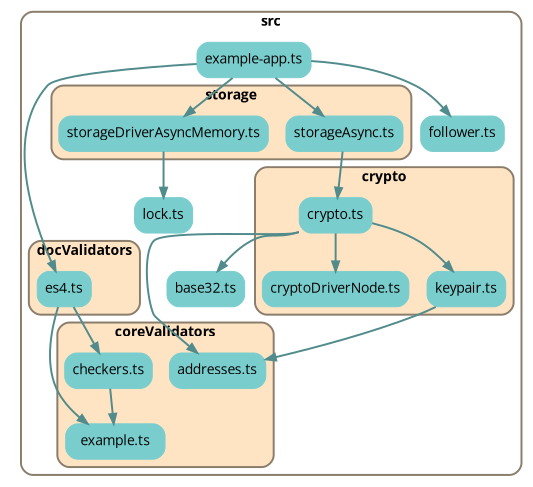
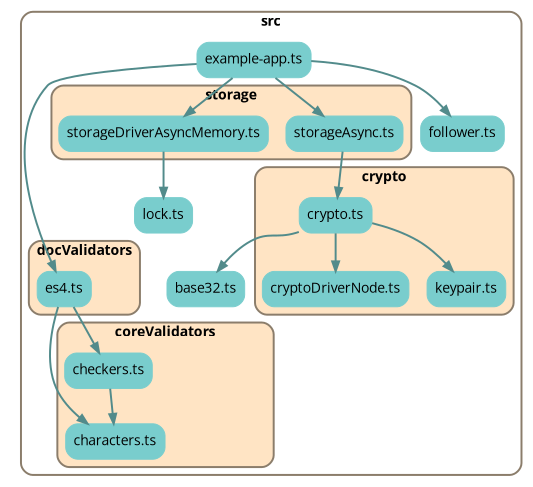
(218, 371) -> none
(115, 442) -> (115, 442)
